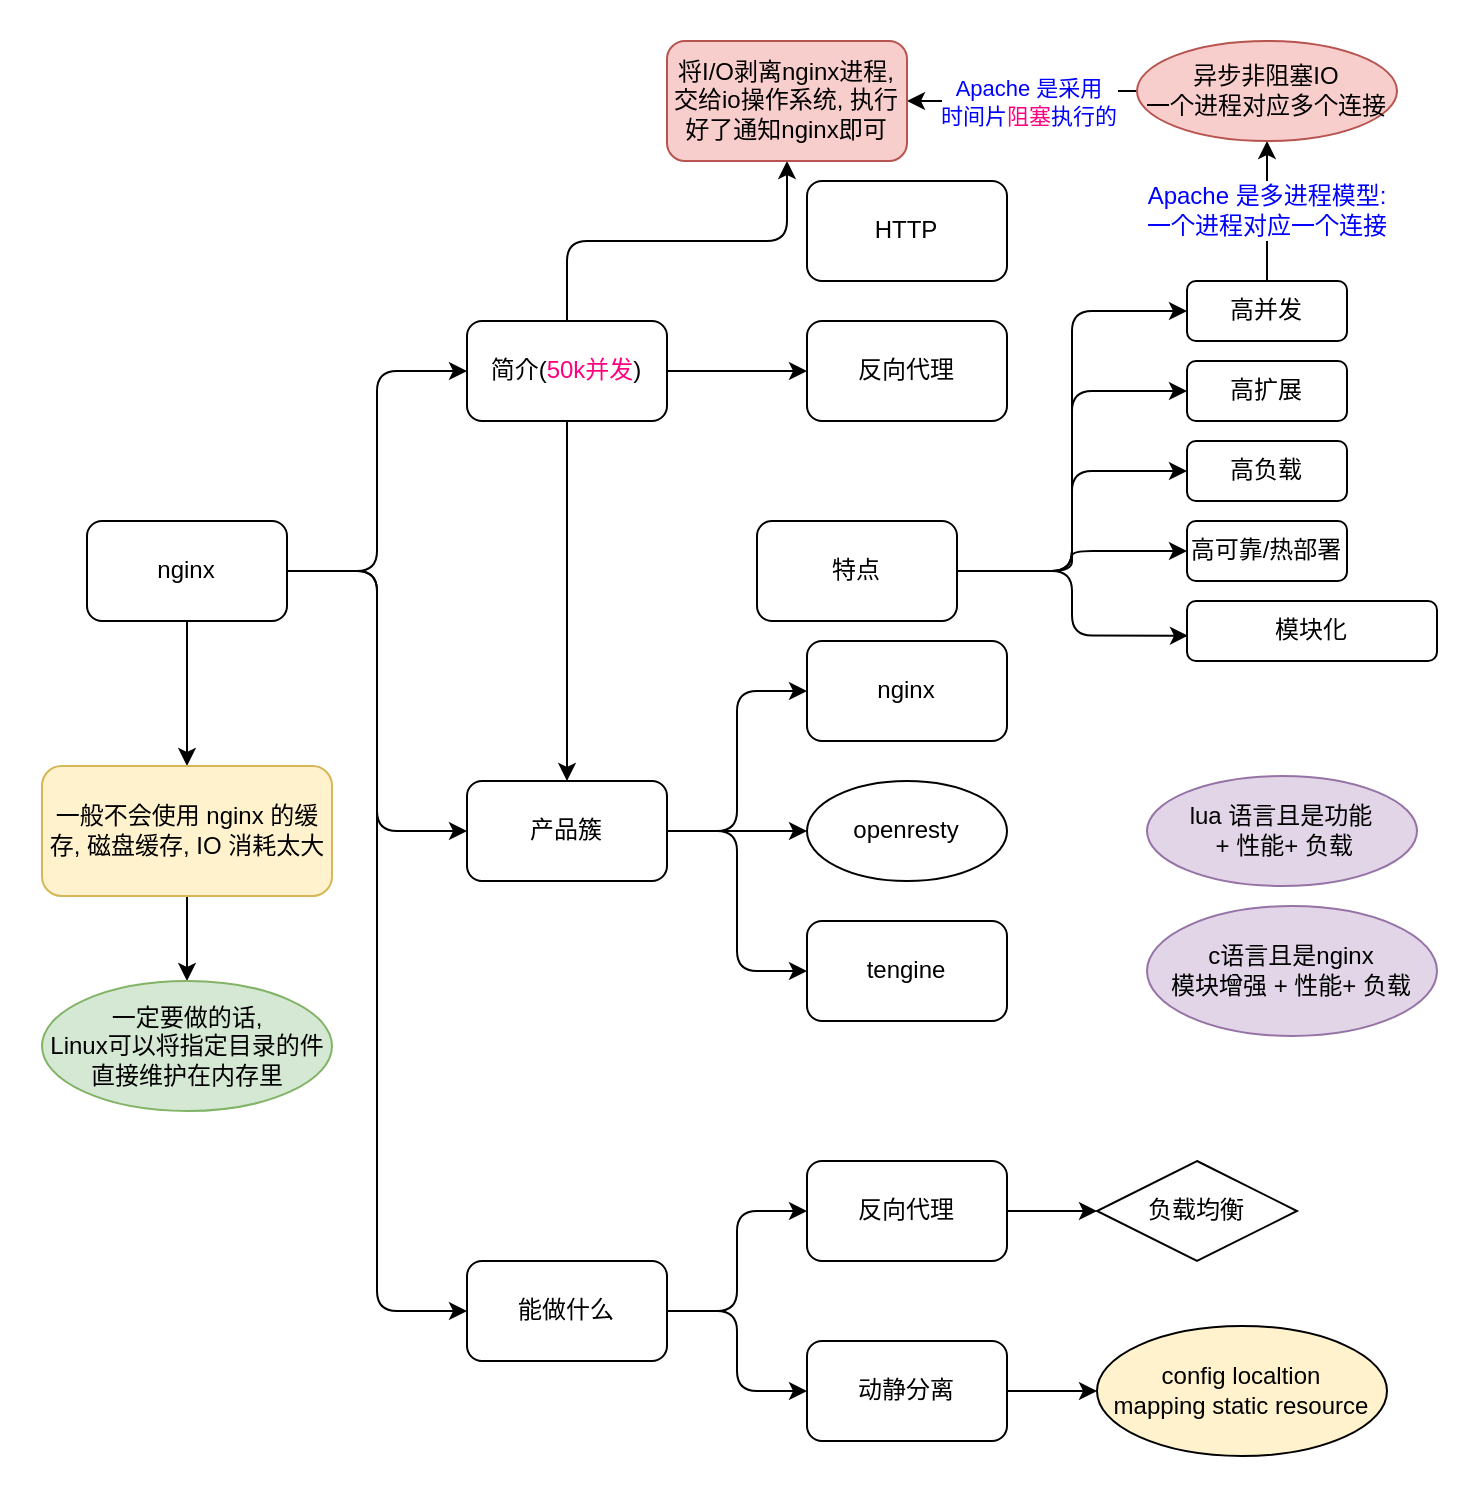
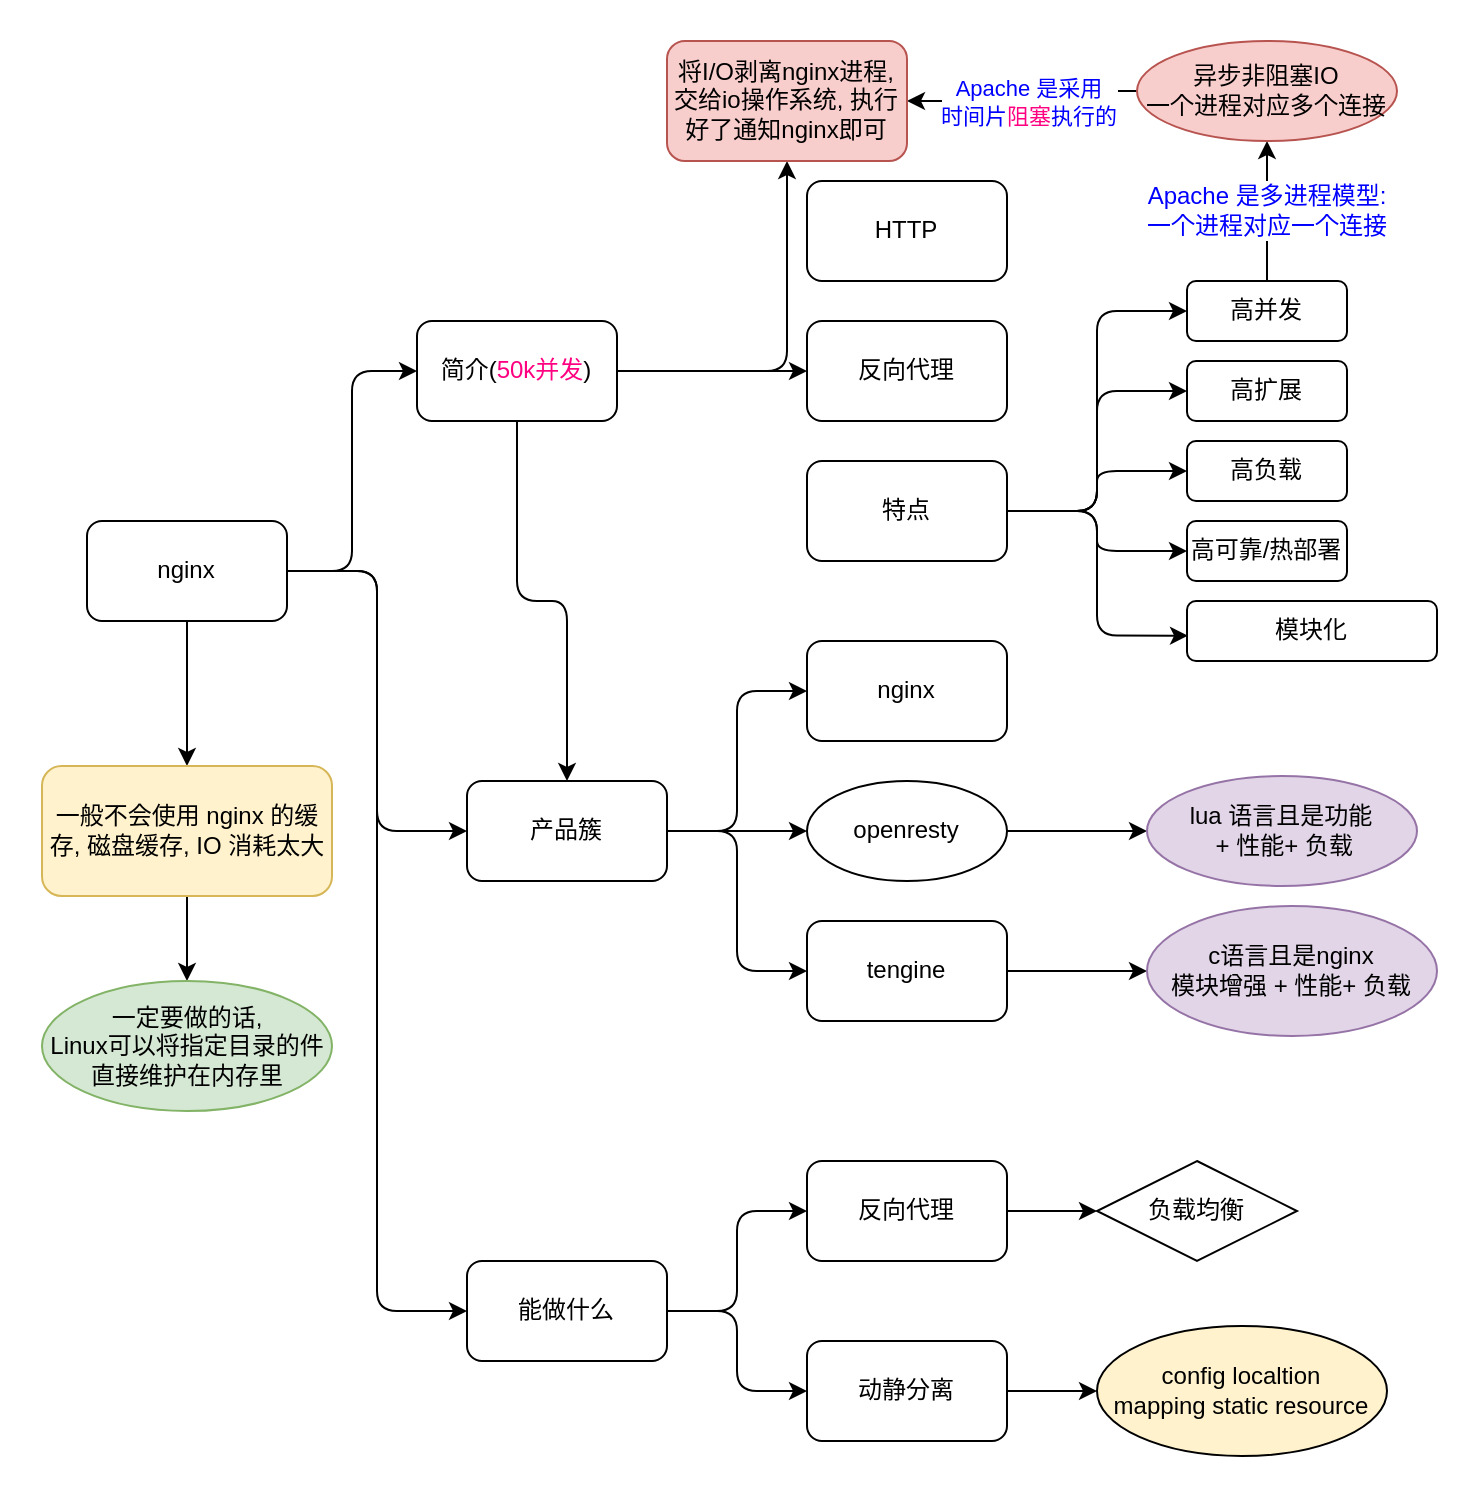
(567, 371) -> (517, 371)
(857, 571) -> (907, 511)
none -> (1070, 831)
none -> (1070, 971)
